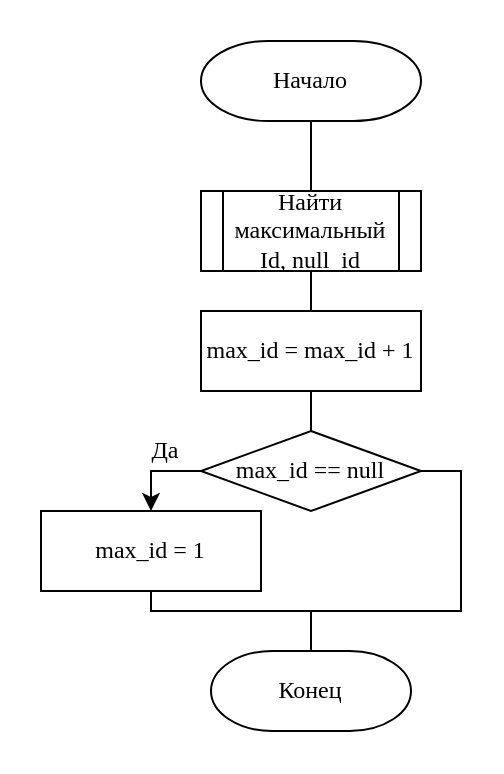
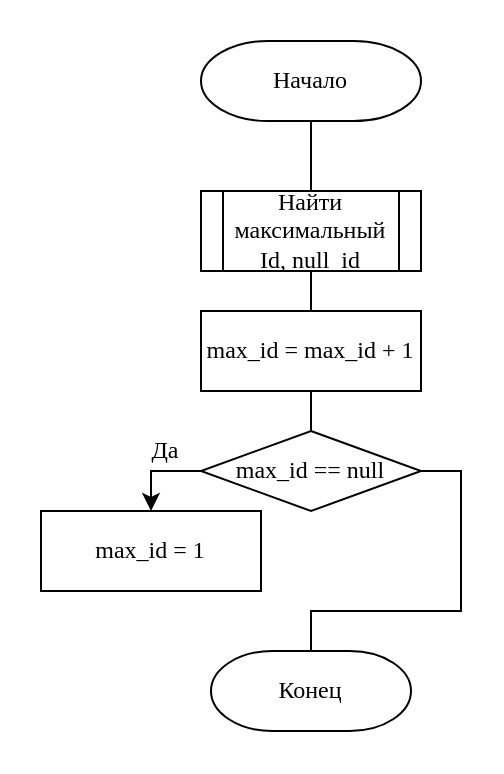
(219, 611) -> none
